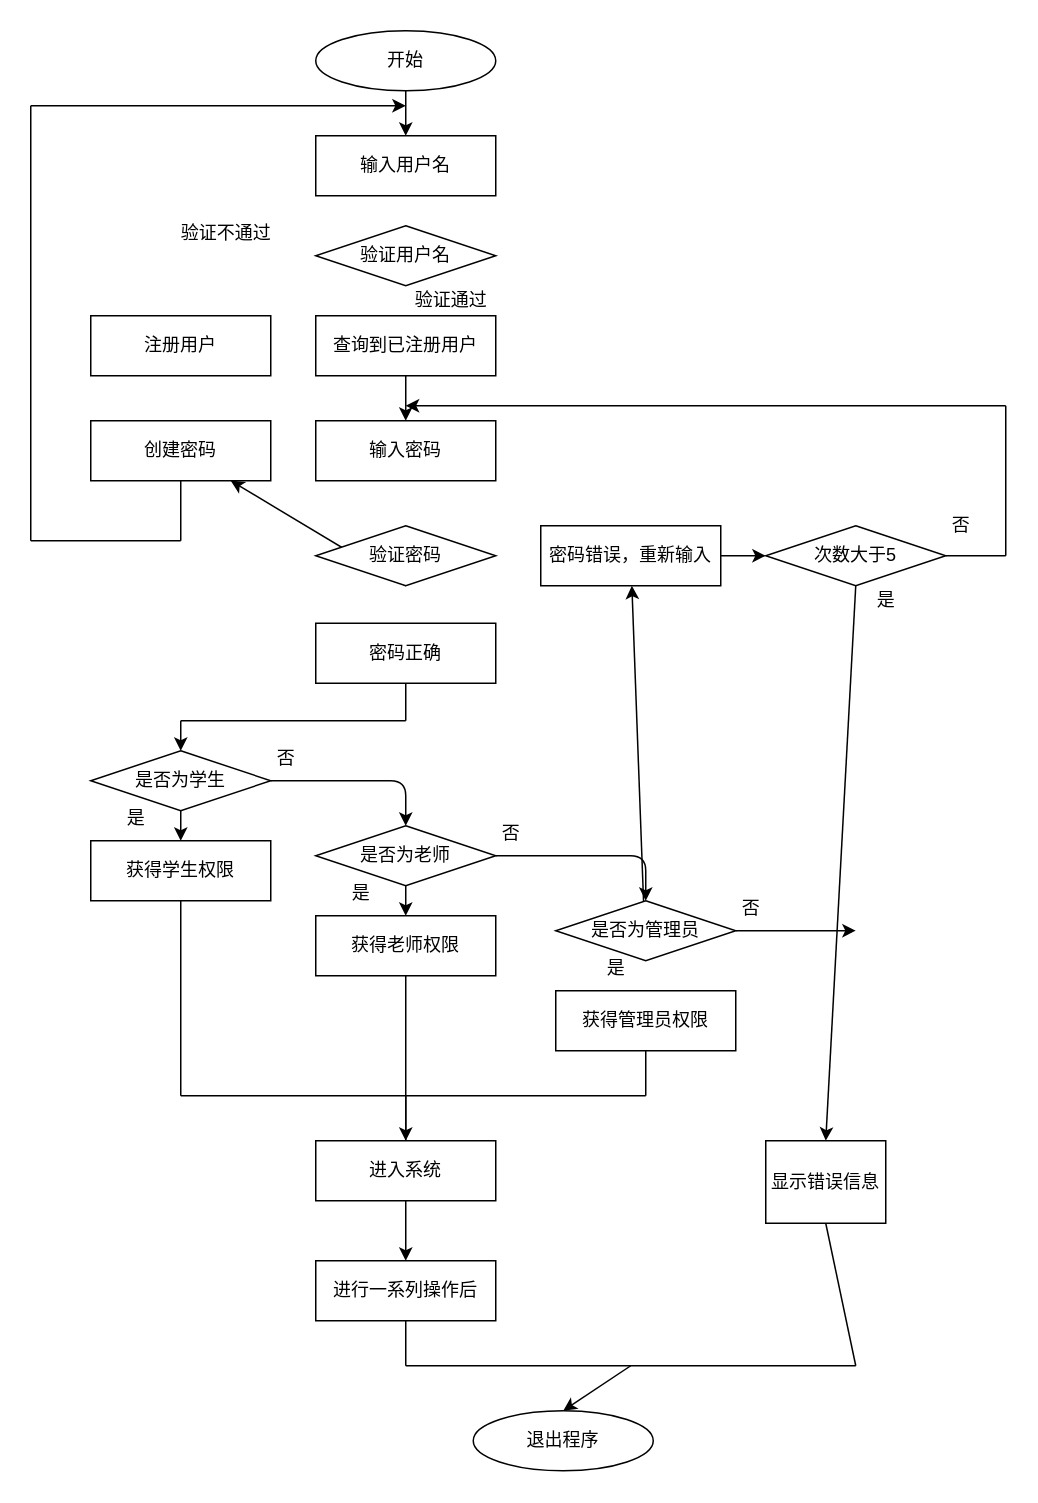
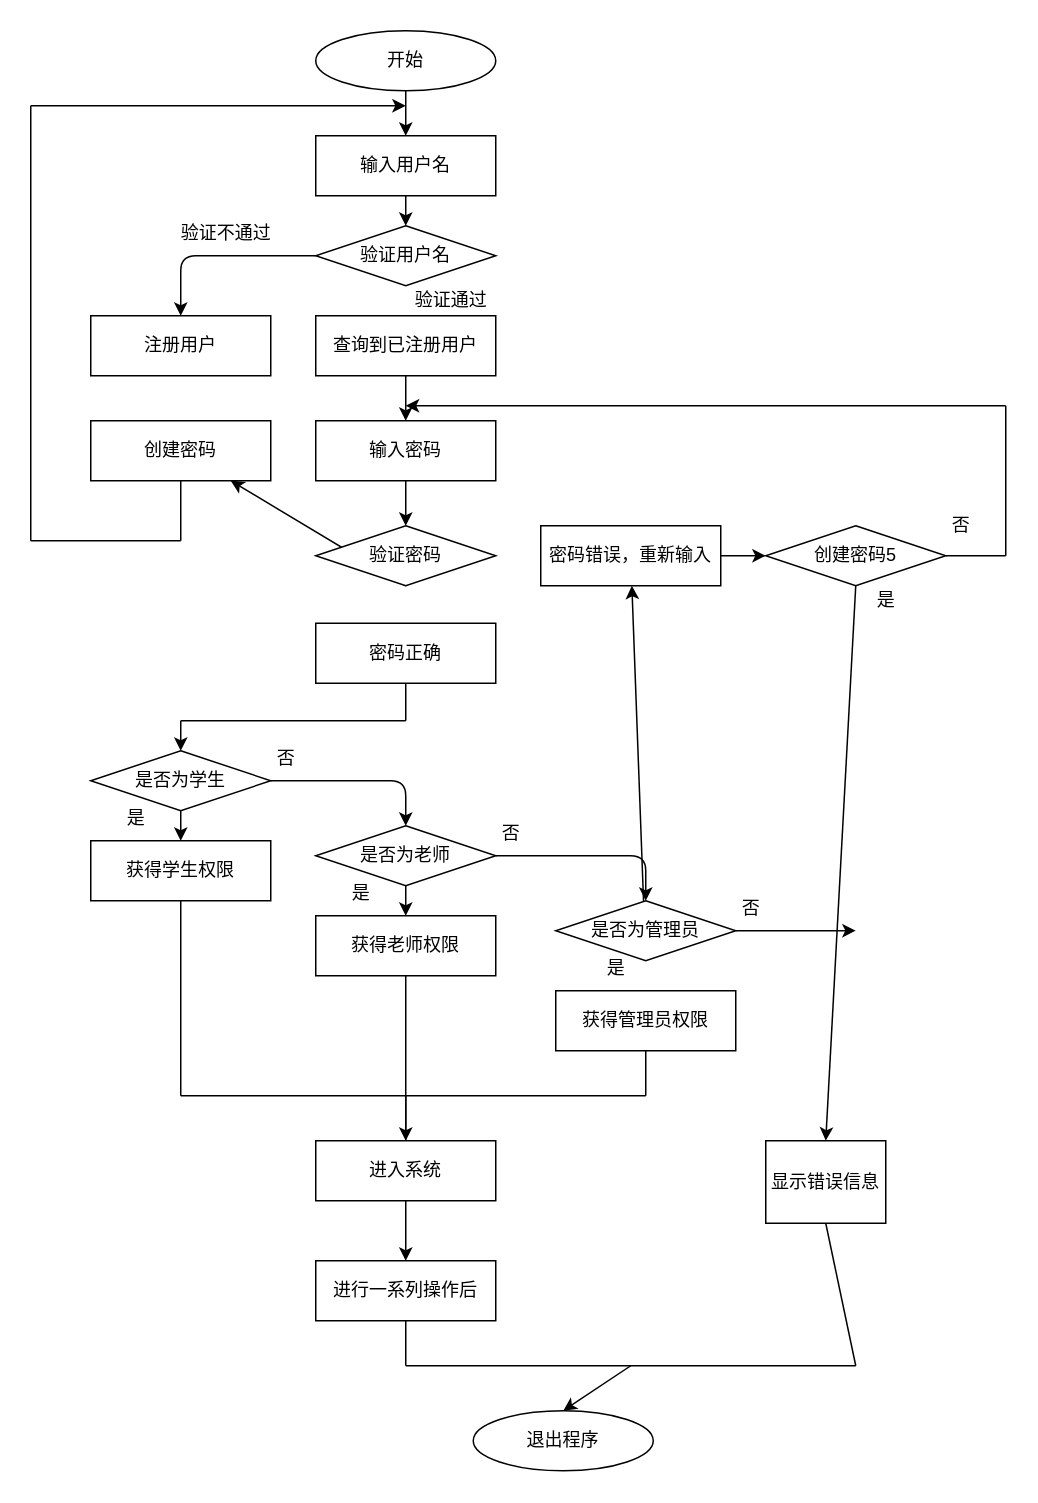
none -> (406, 206)
none -> (228, 256)
none -> (406, 498)
(856, 556) -> (856, 556)
